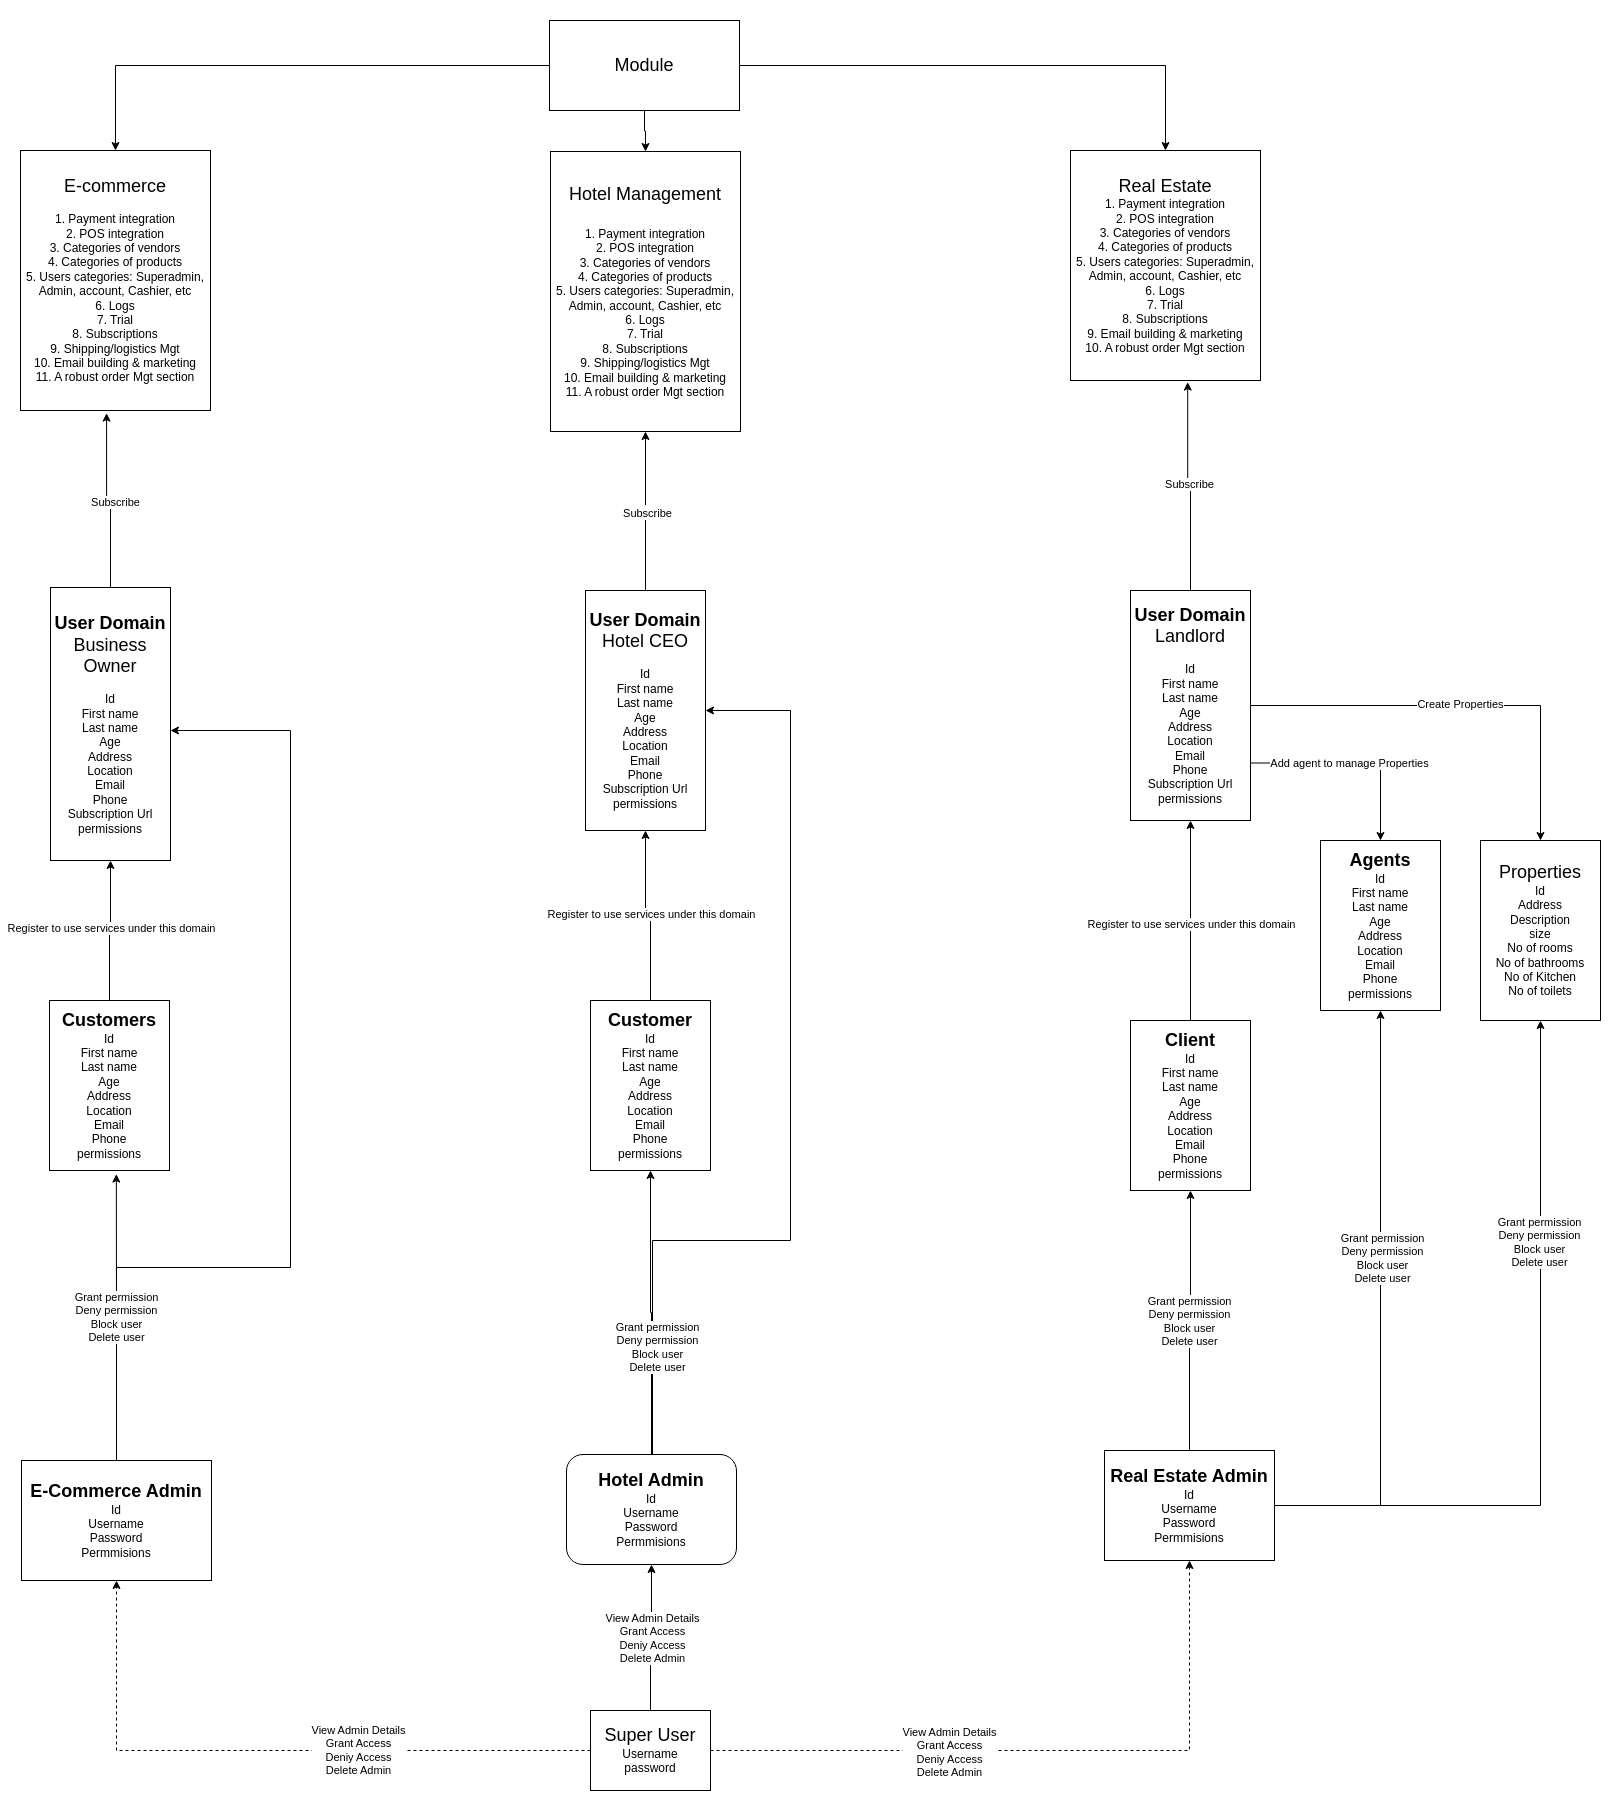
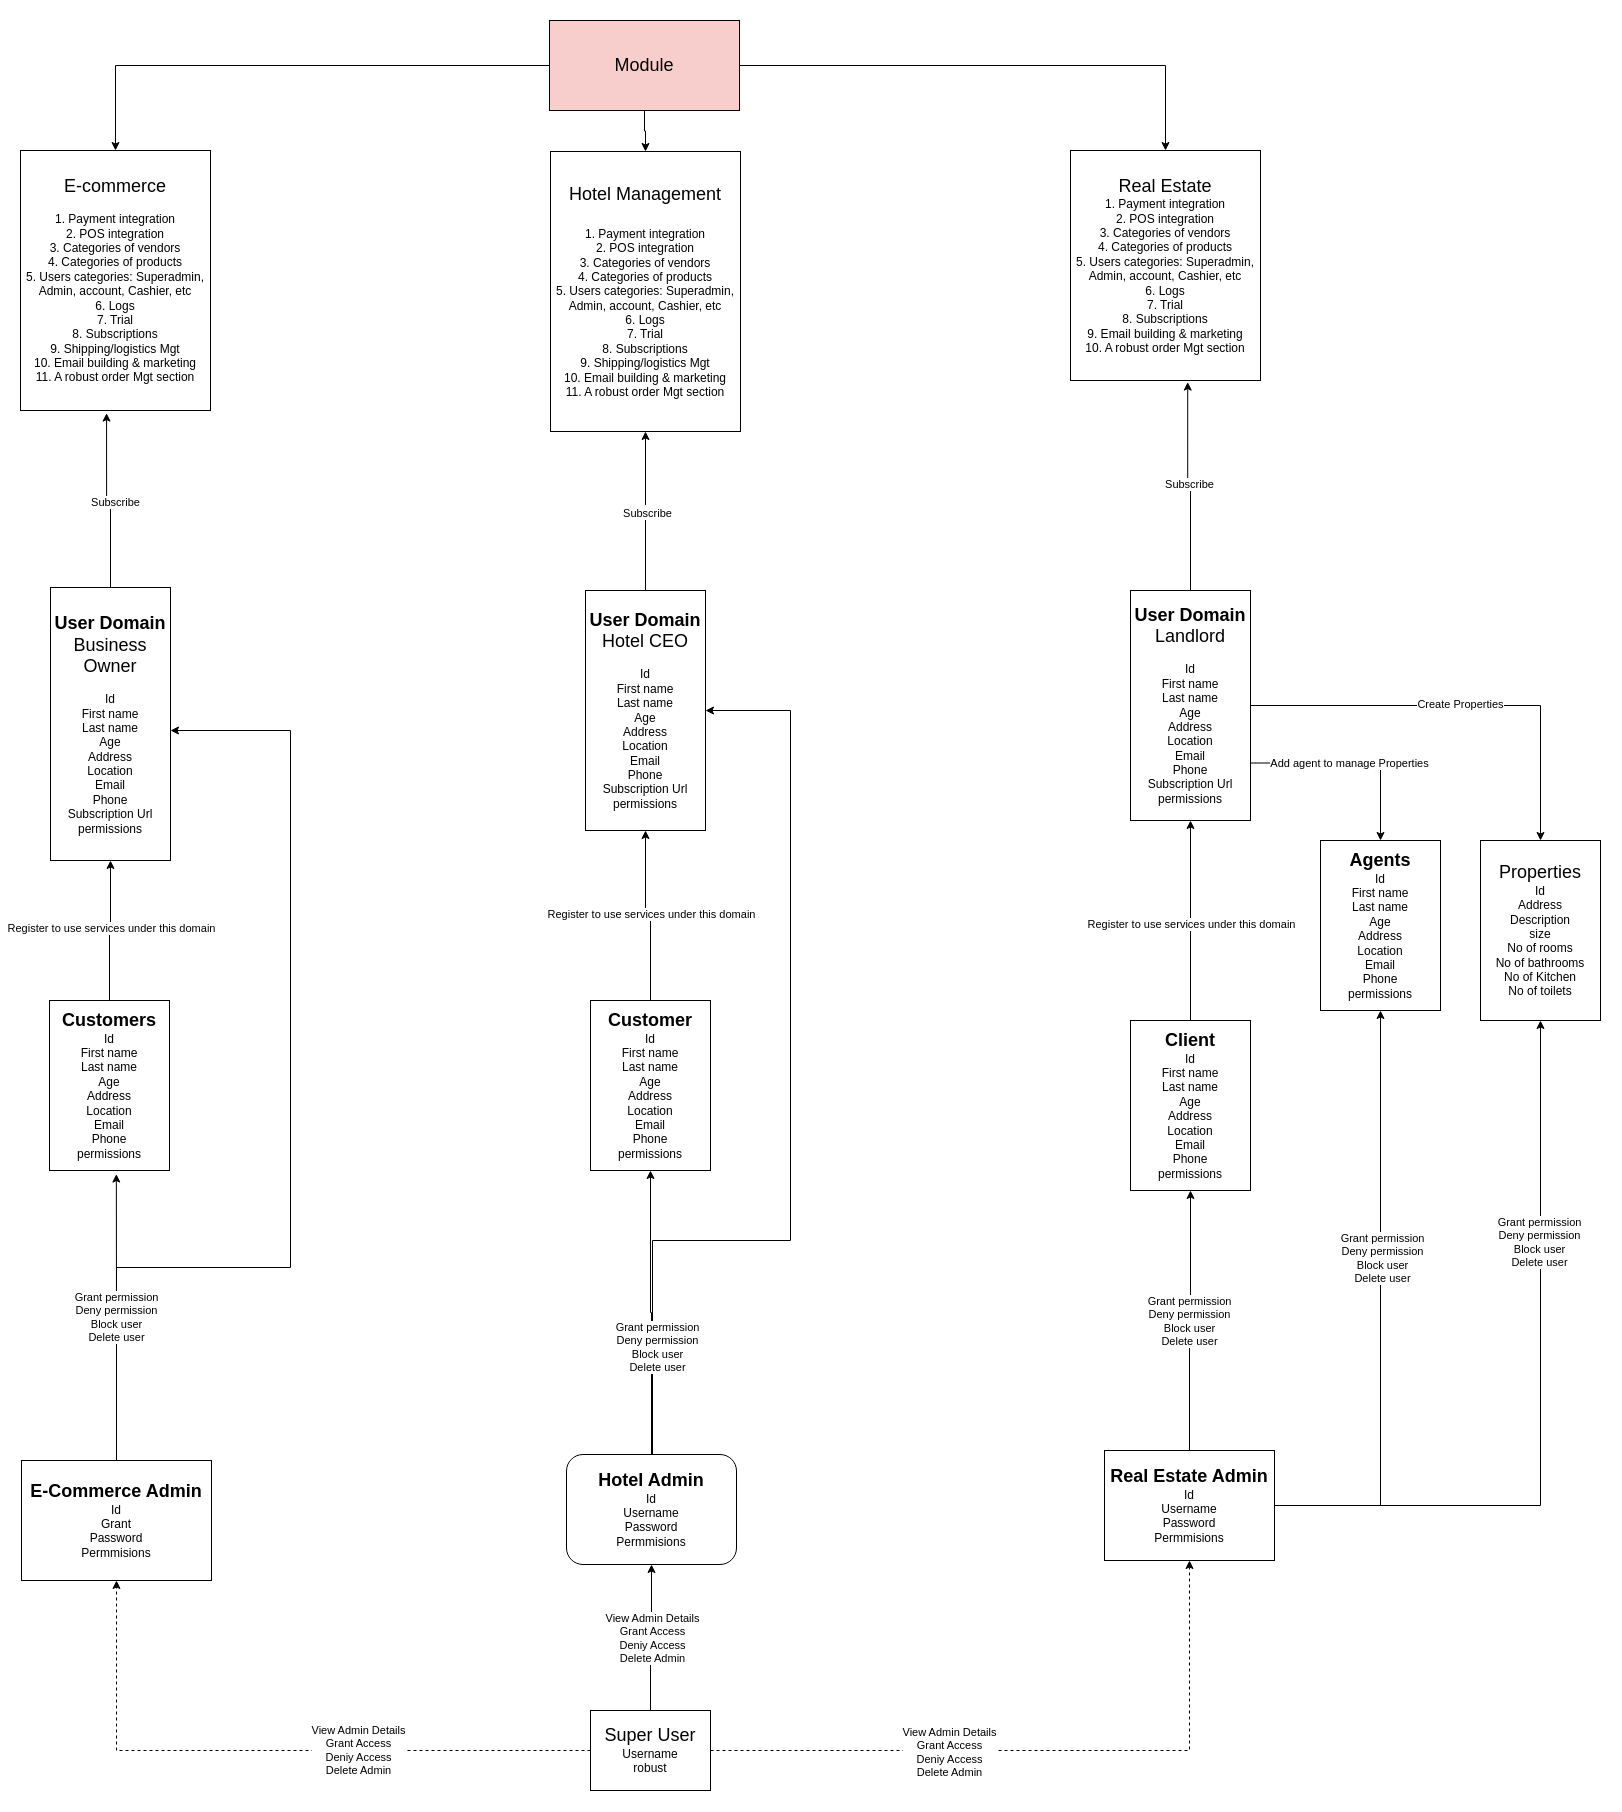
(645, 66) -> (645, 66)
(117, 1521) -> (117, 1521)
(651, 1751) -> (651, 1751)
